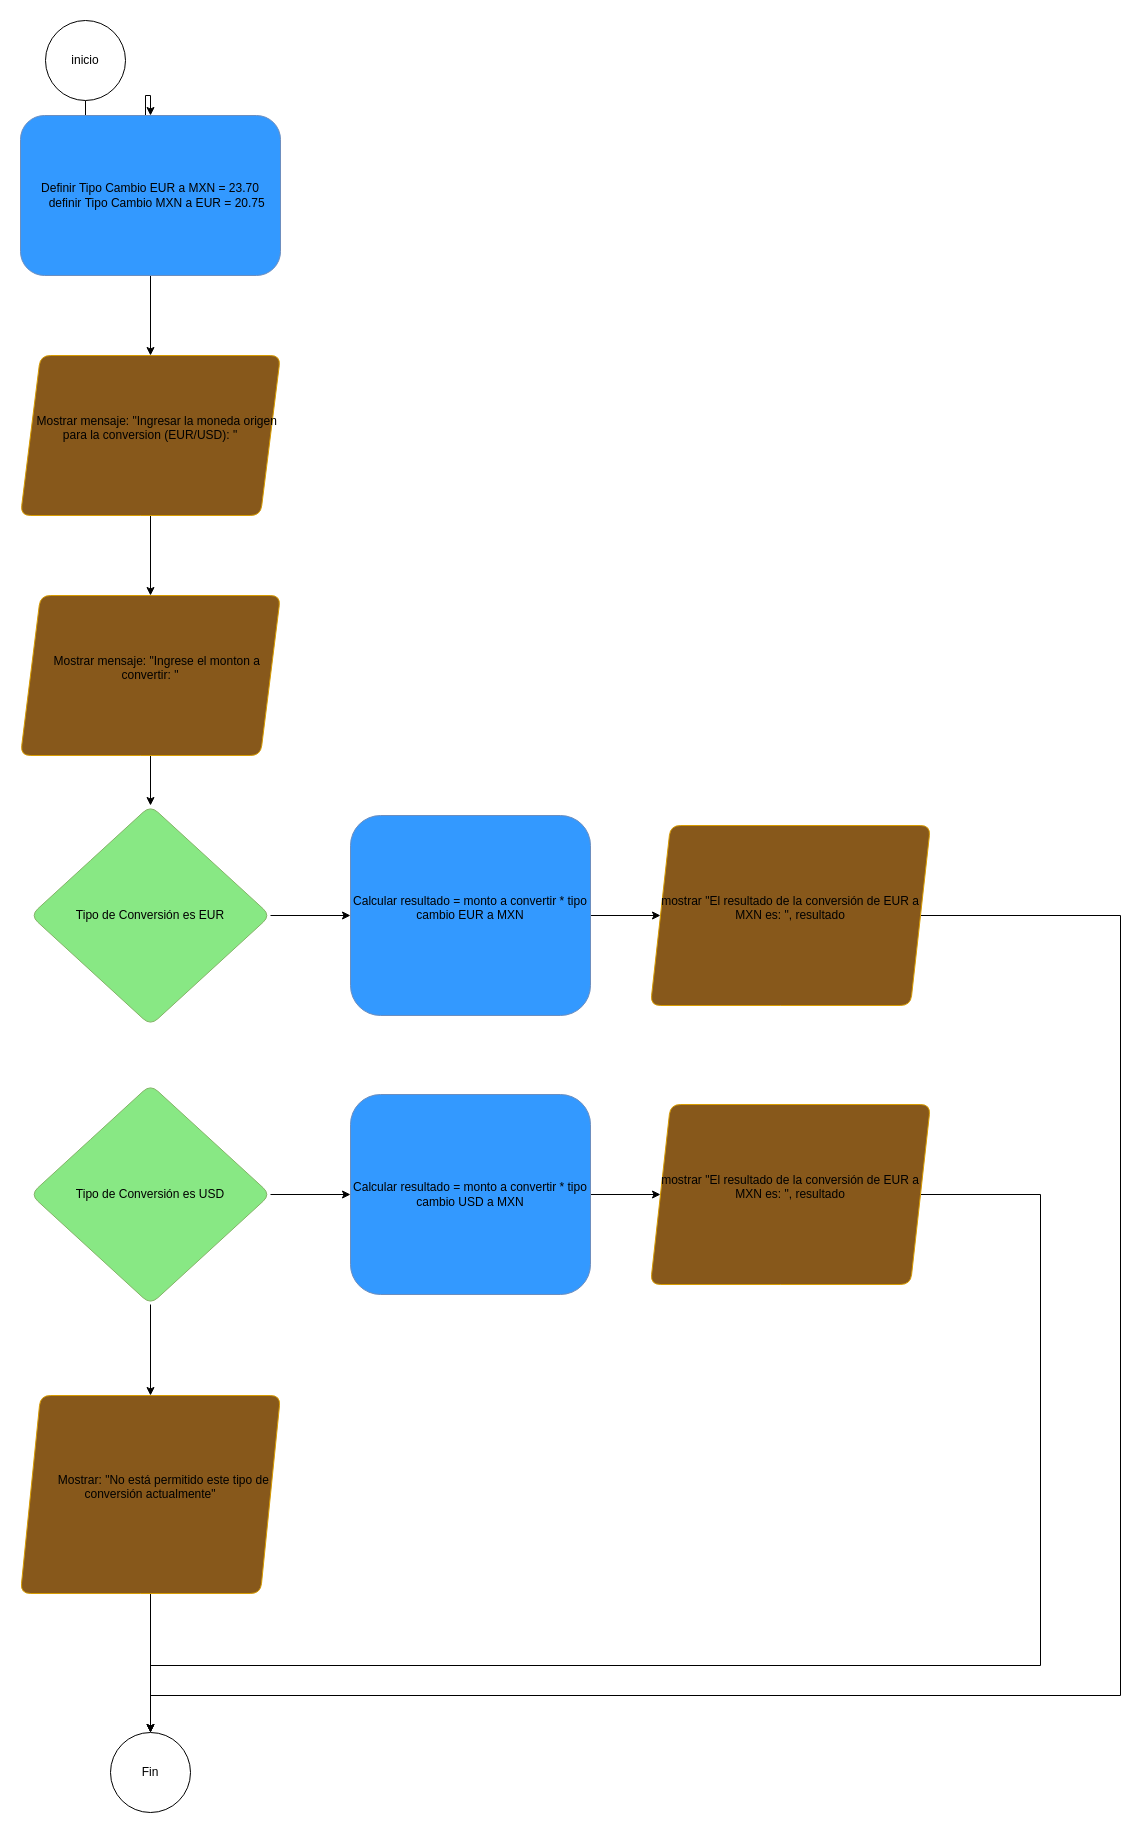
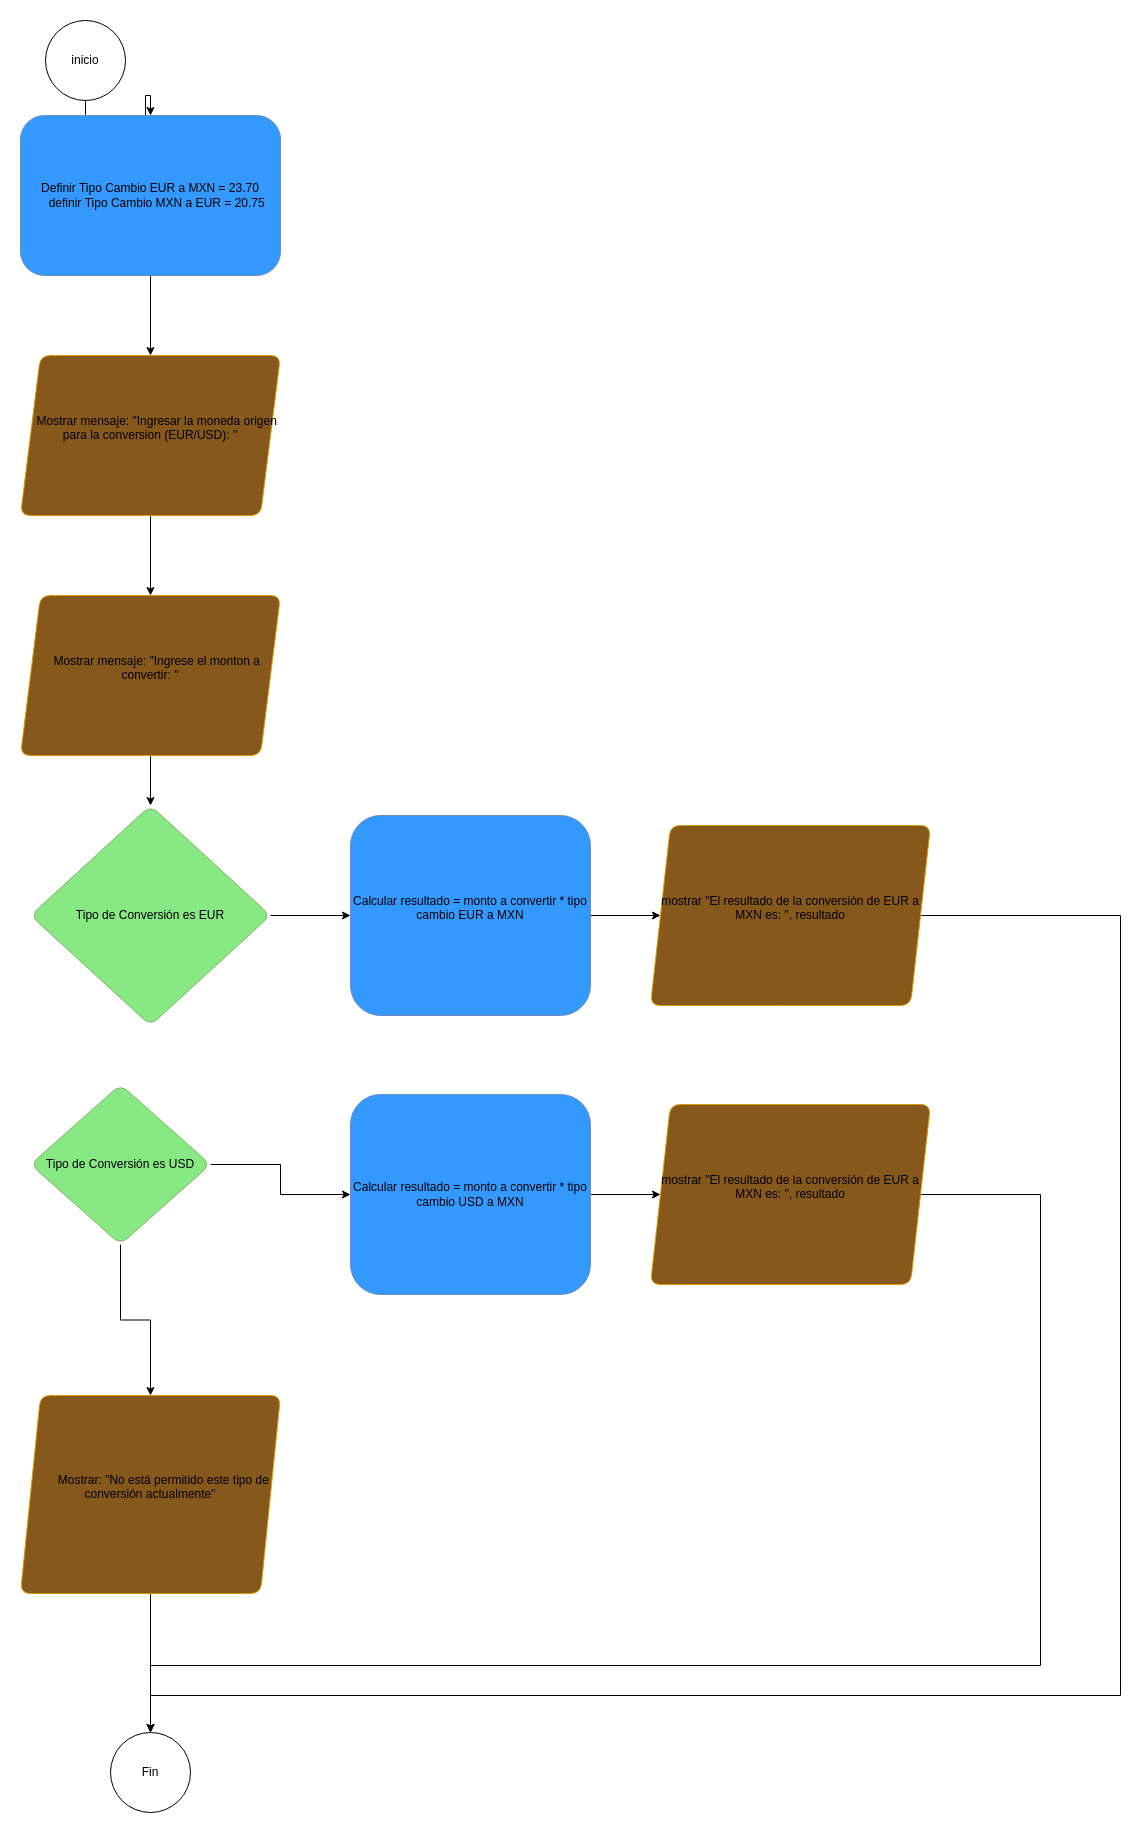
(151, 1195) -> (121, 1165)
